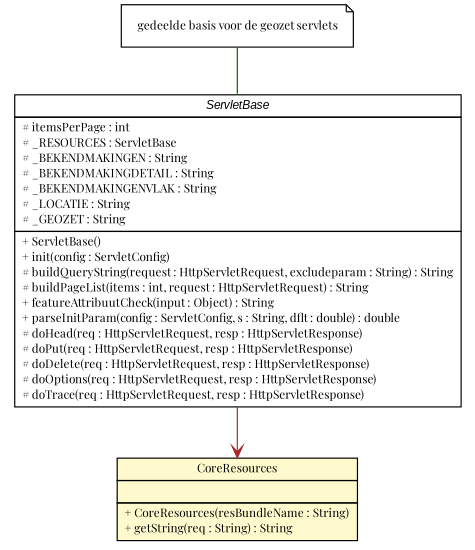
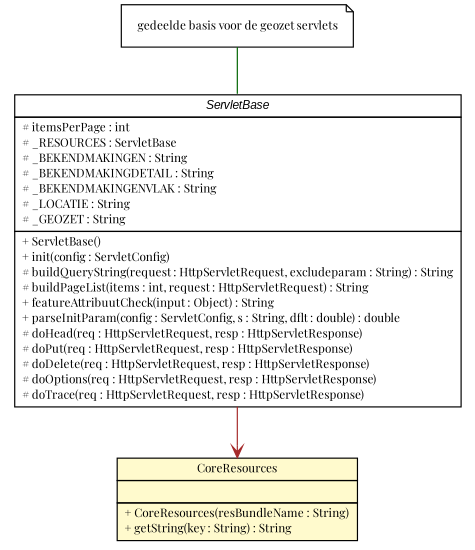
(209, 529) -> (208, 529)
